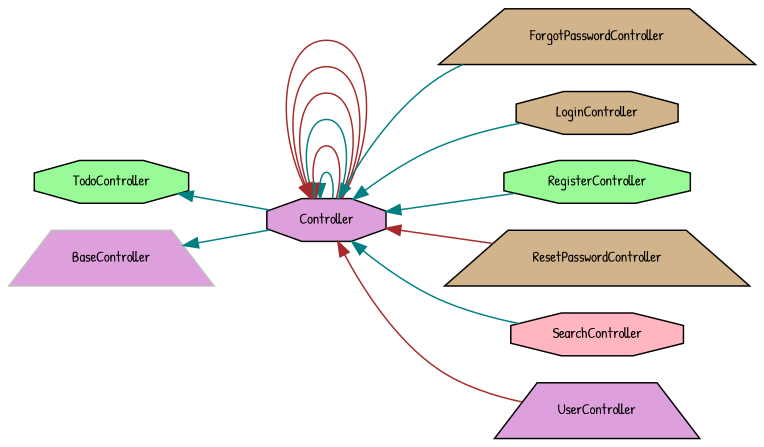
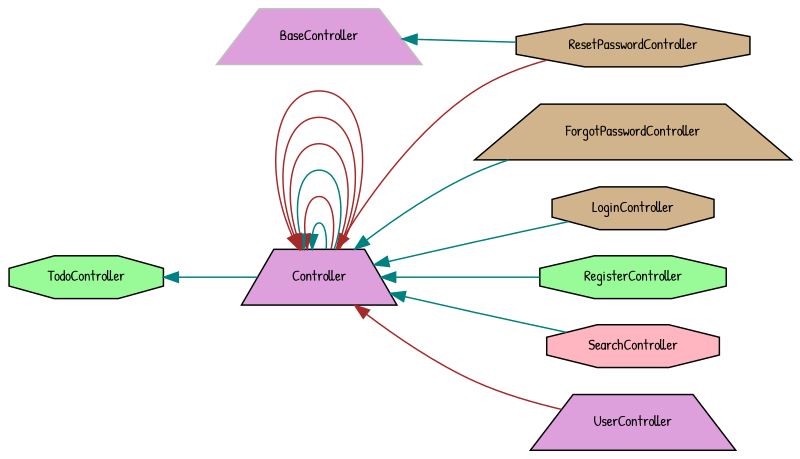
(326, 220) -> (319, 277)
(234, 236) -> (467, 41)
(597, 258) -> (633, 45)
